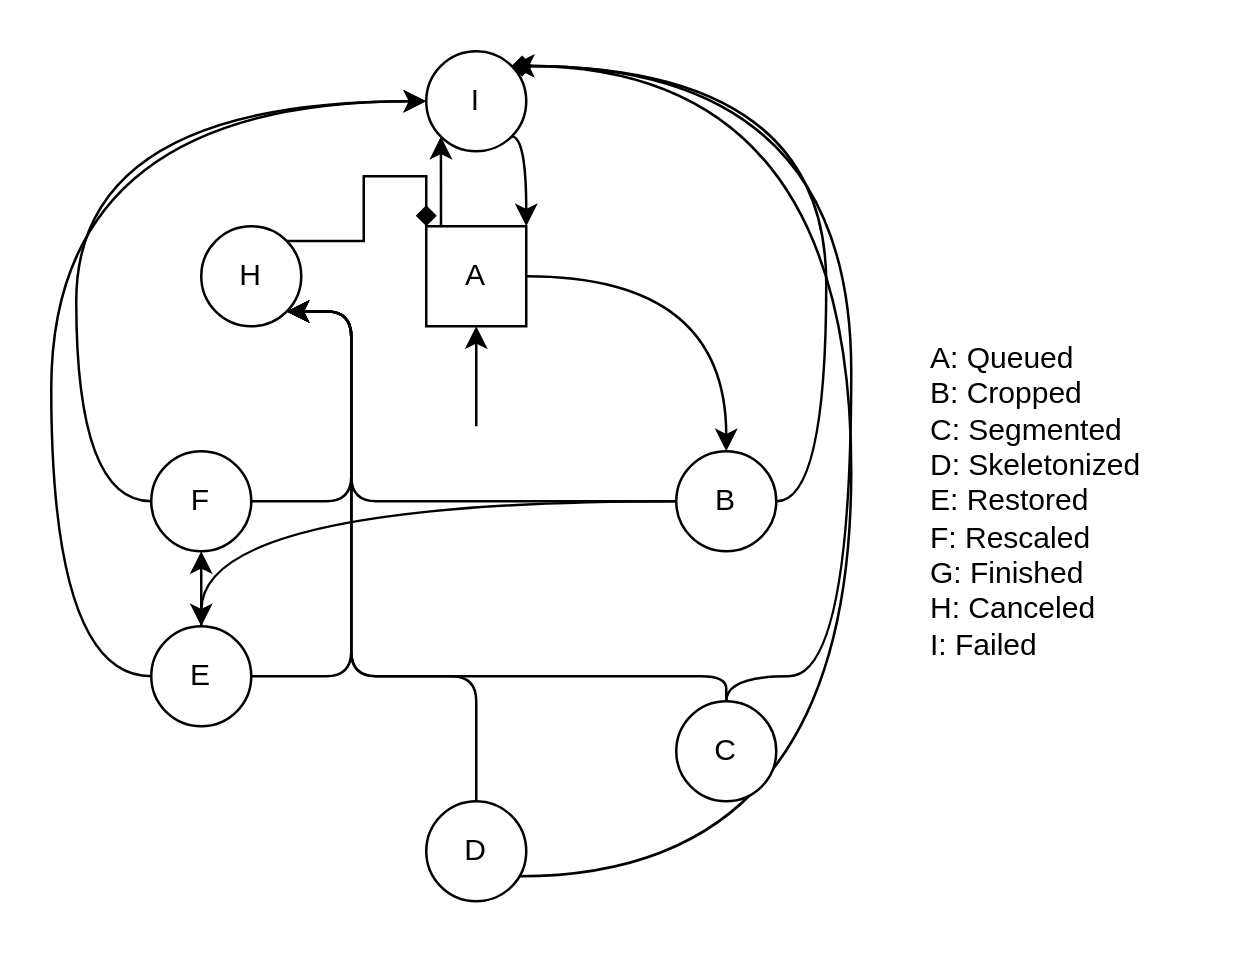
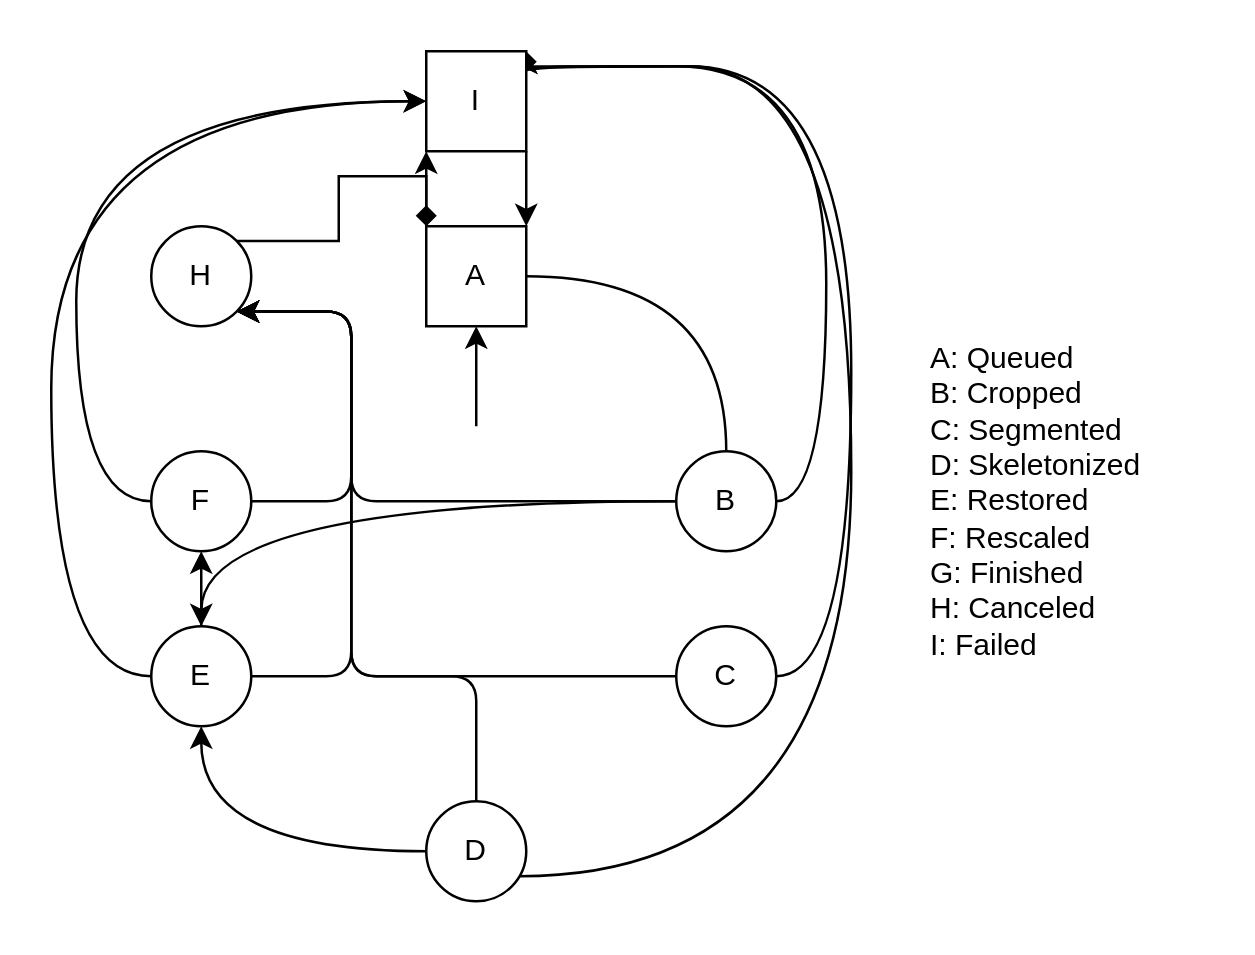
(476, 101) -> (476, 101)
(251, 276) -> (201, 276)
(687, 327) -> (689, 334)
(726, 751) -> (726, 676)
none -> (290, 836)
